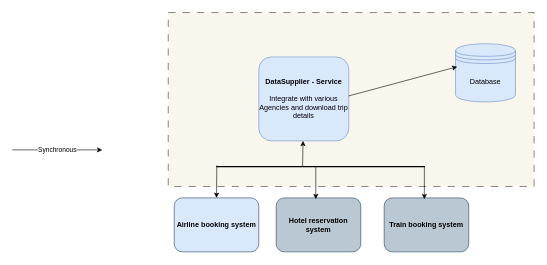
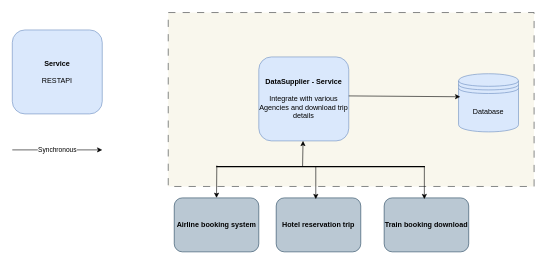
none -> (57, 72)
(486, 73) -> (489, 103)
(217, 225) -> (217, 225)
(319, 225) -> (319, 225)
(427, 225) -> (427, 225)
